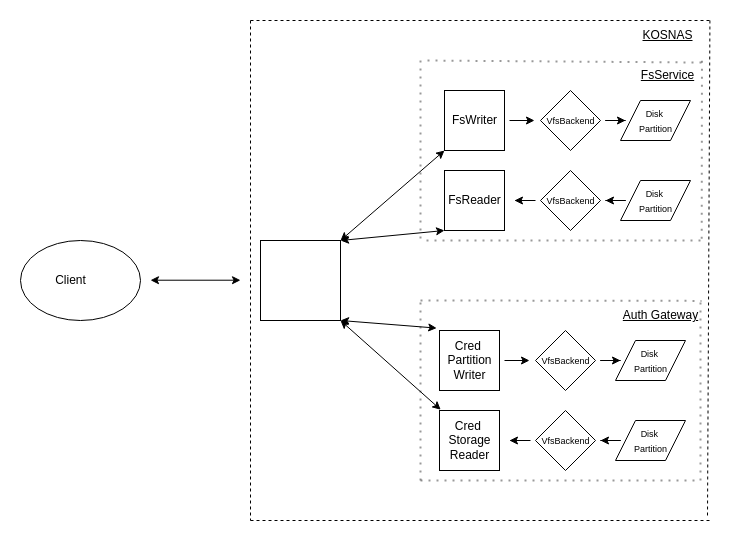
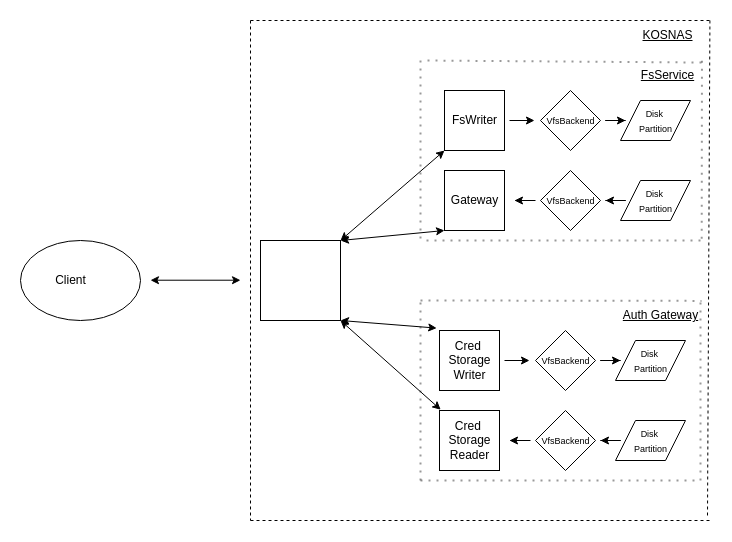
(475, 201) -> (475, 201)
(470, 361) -> (470, 361)
